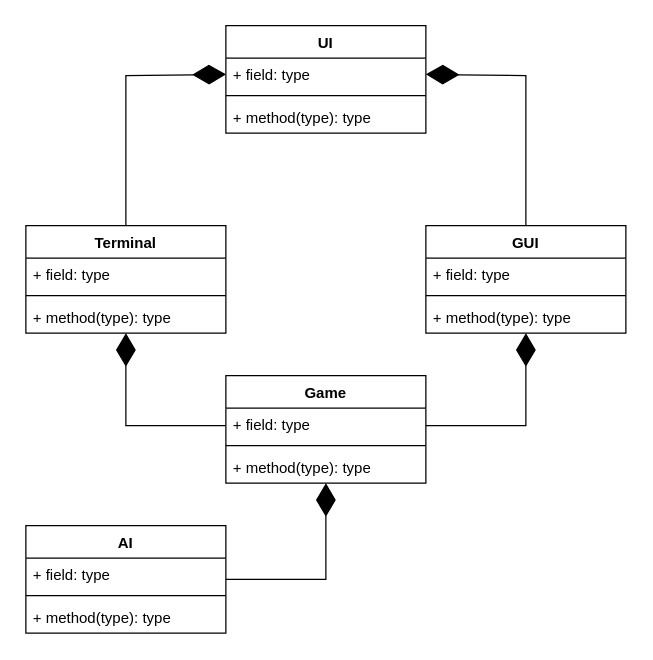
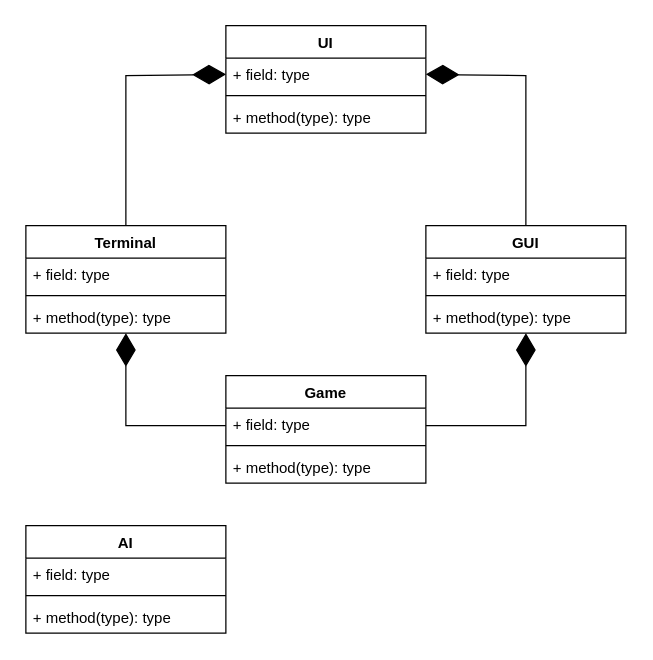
(308, 579) -> none
